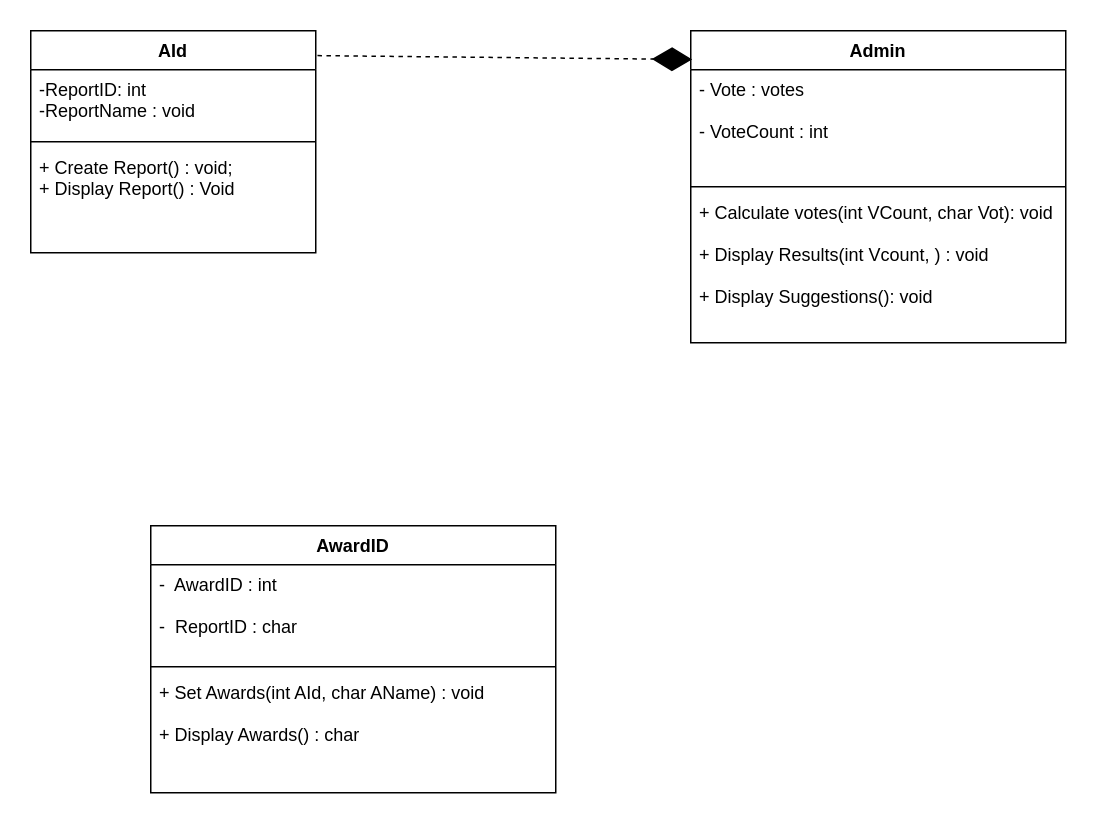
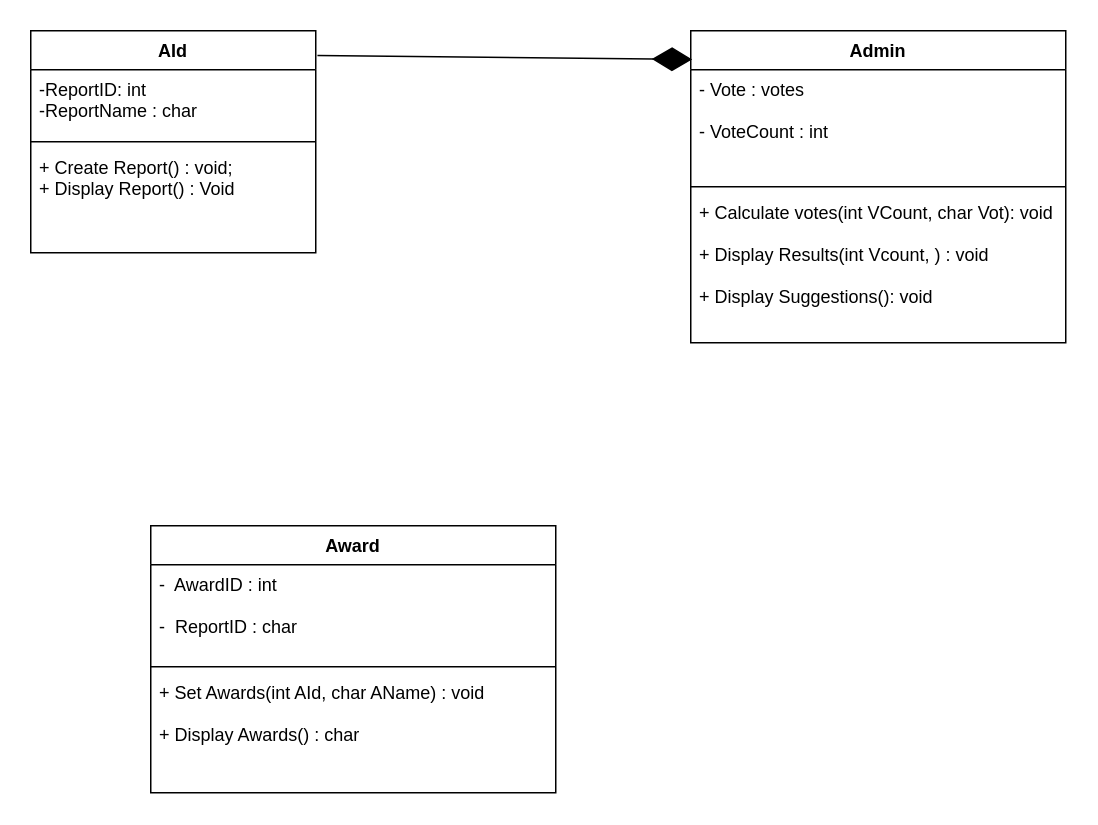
(486, 57) -> (486, 57)
(103, 90) -> (103, 90)
(353, 546) -> (353, 546)
